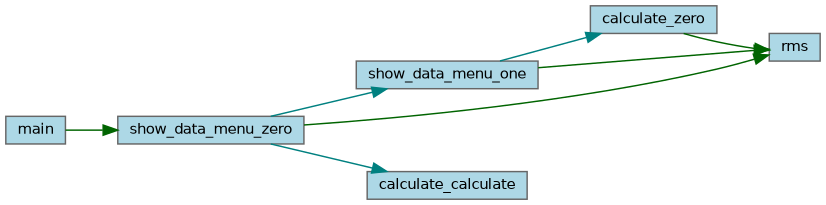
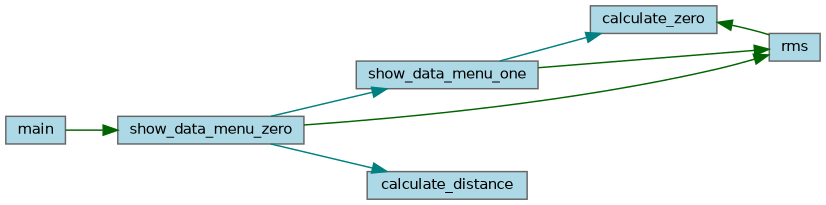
(719, 42) -> (751, 30)
(447, 185) -> (447, 185)
